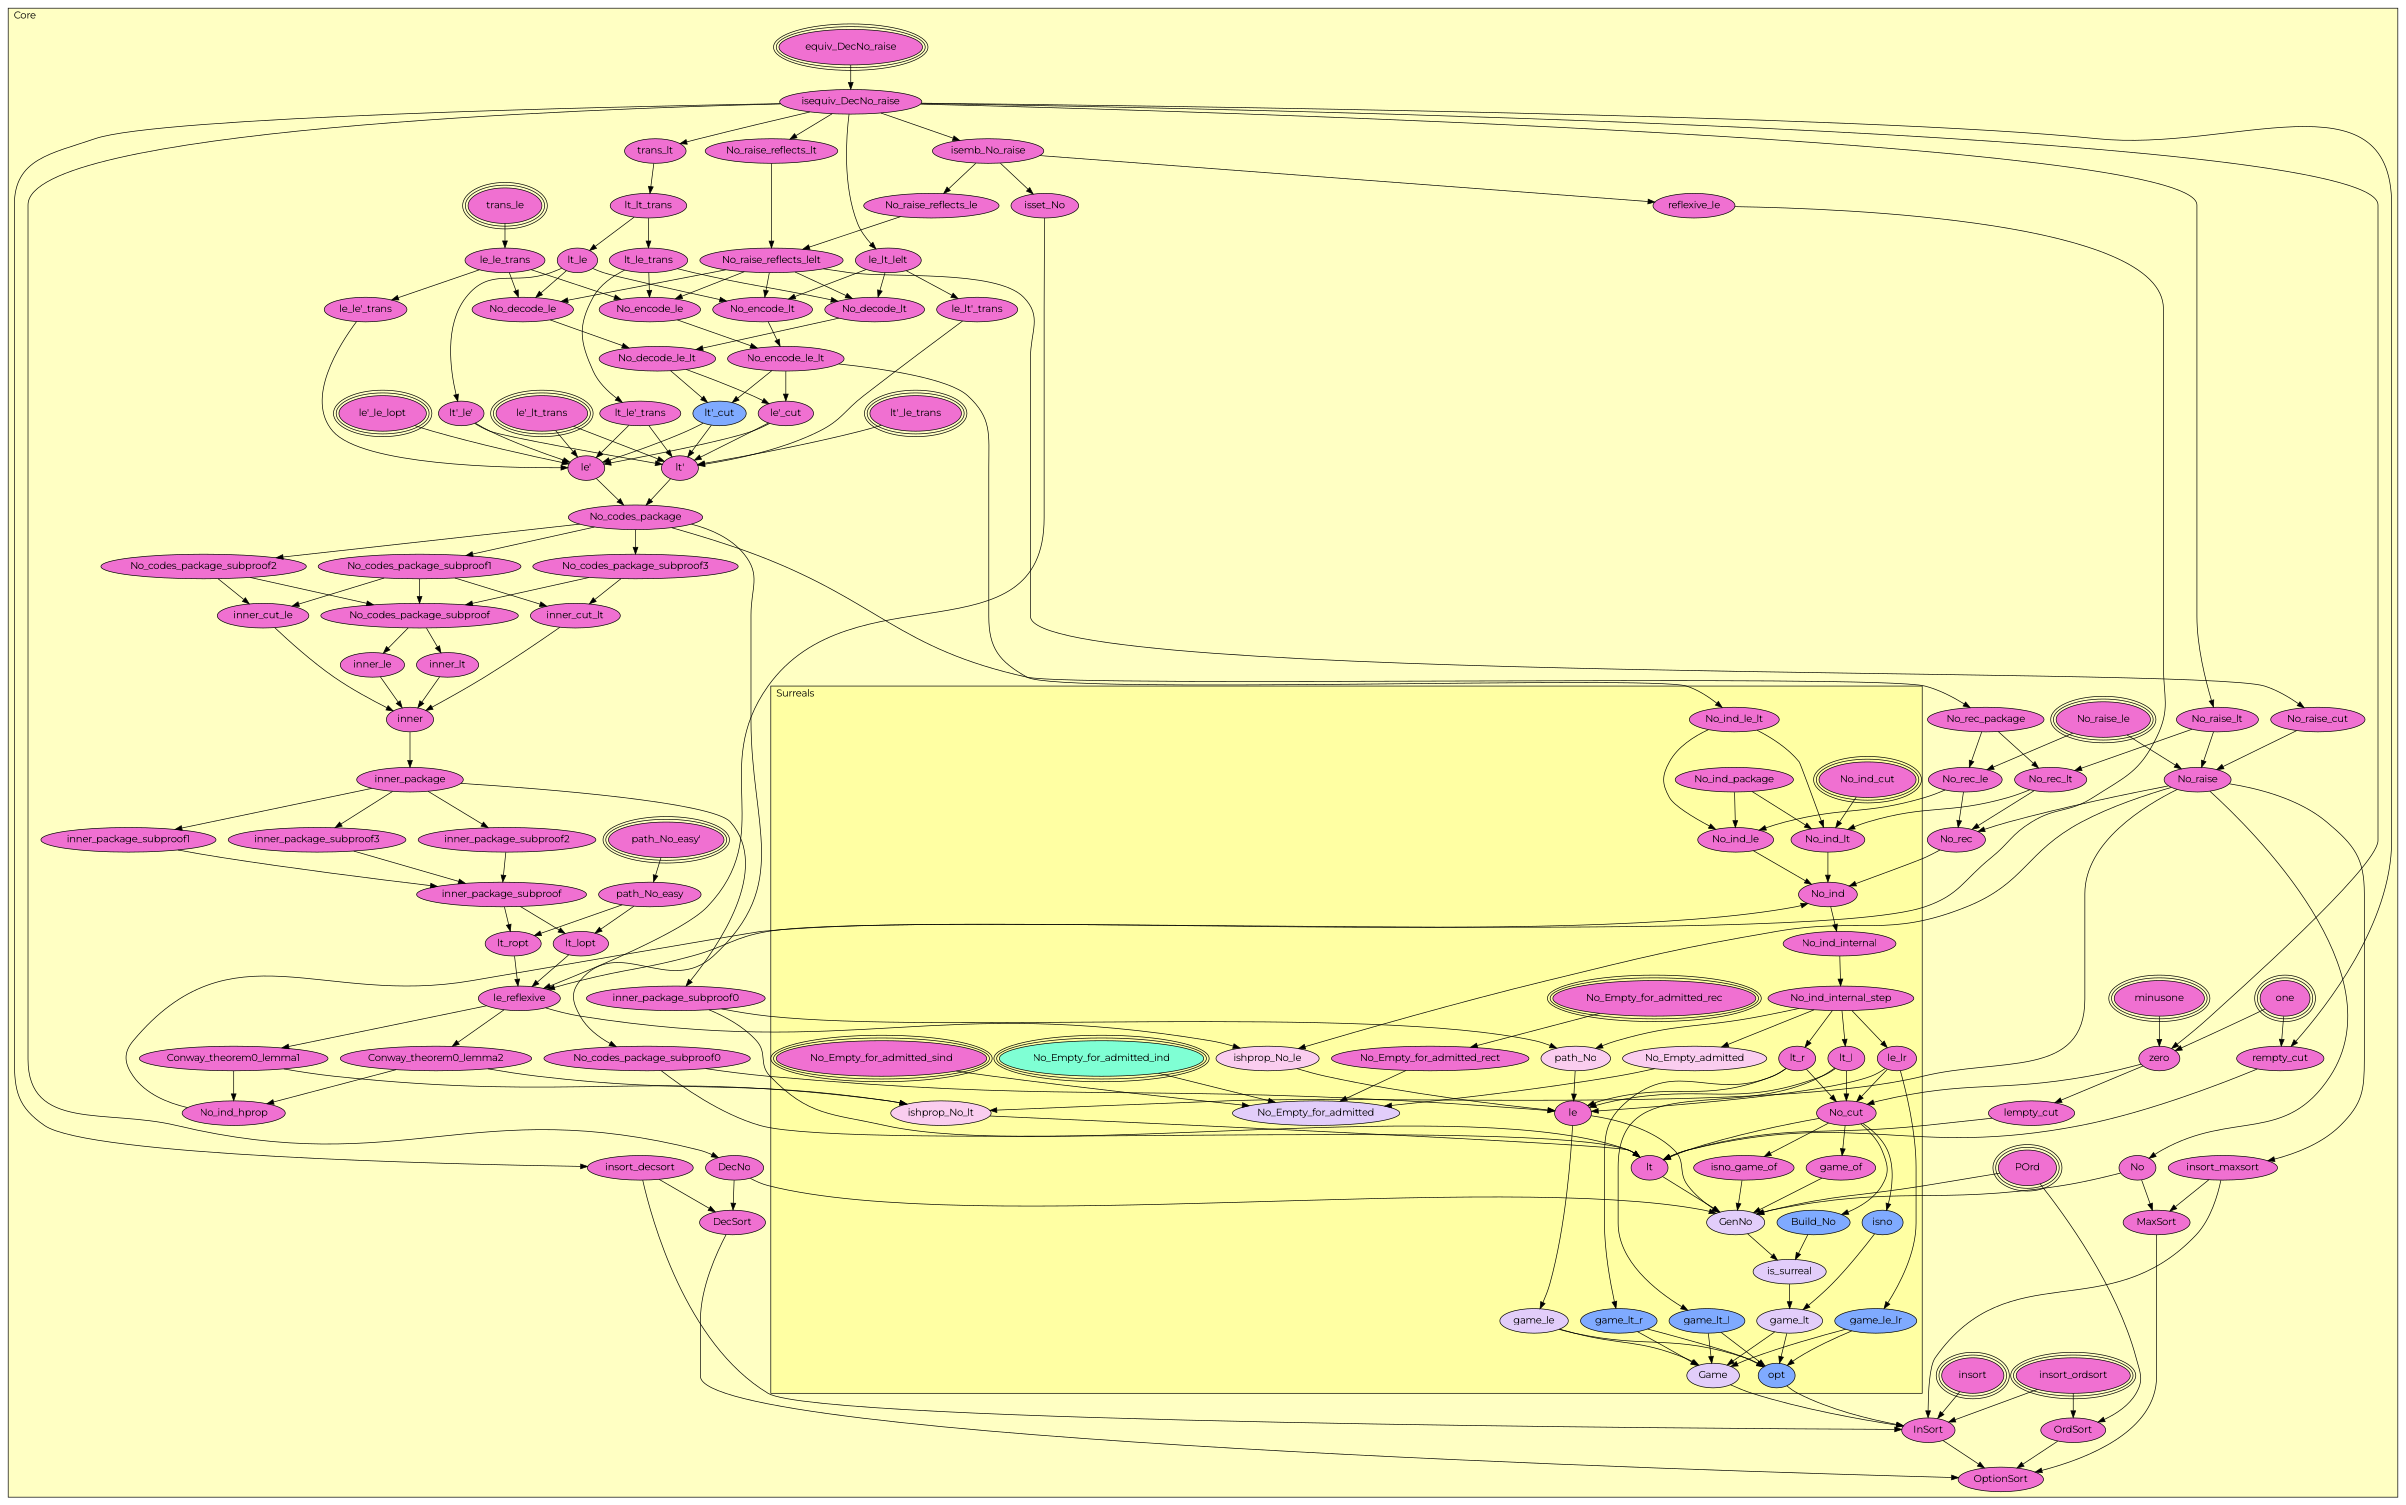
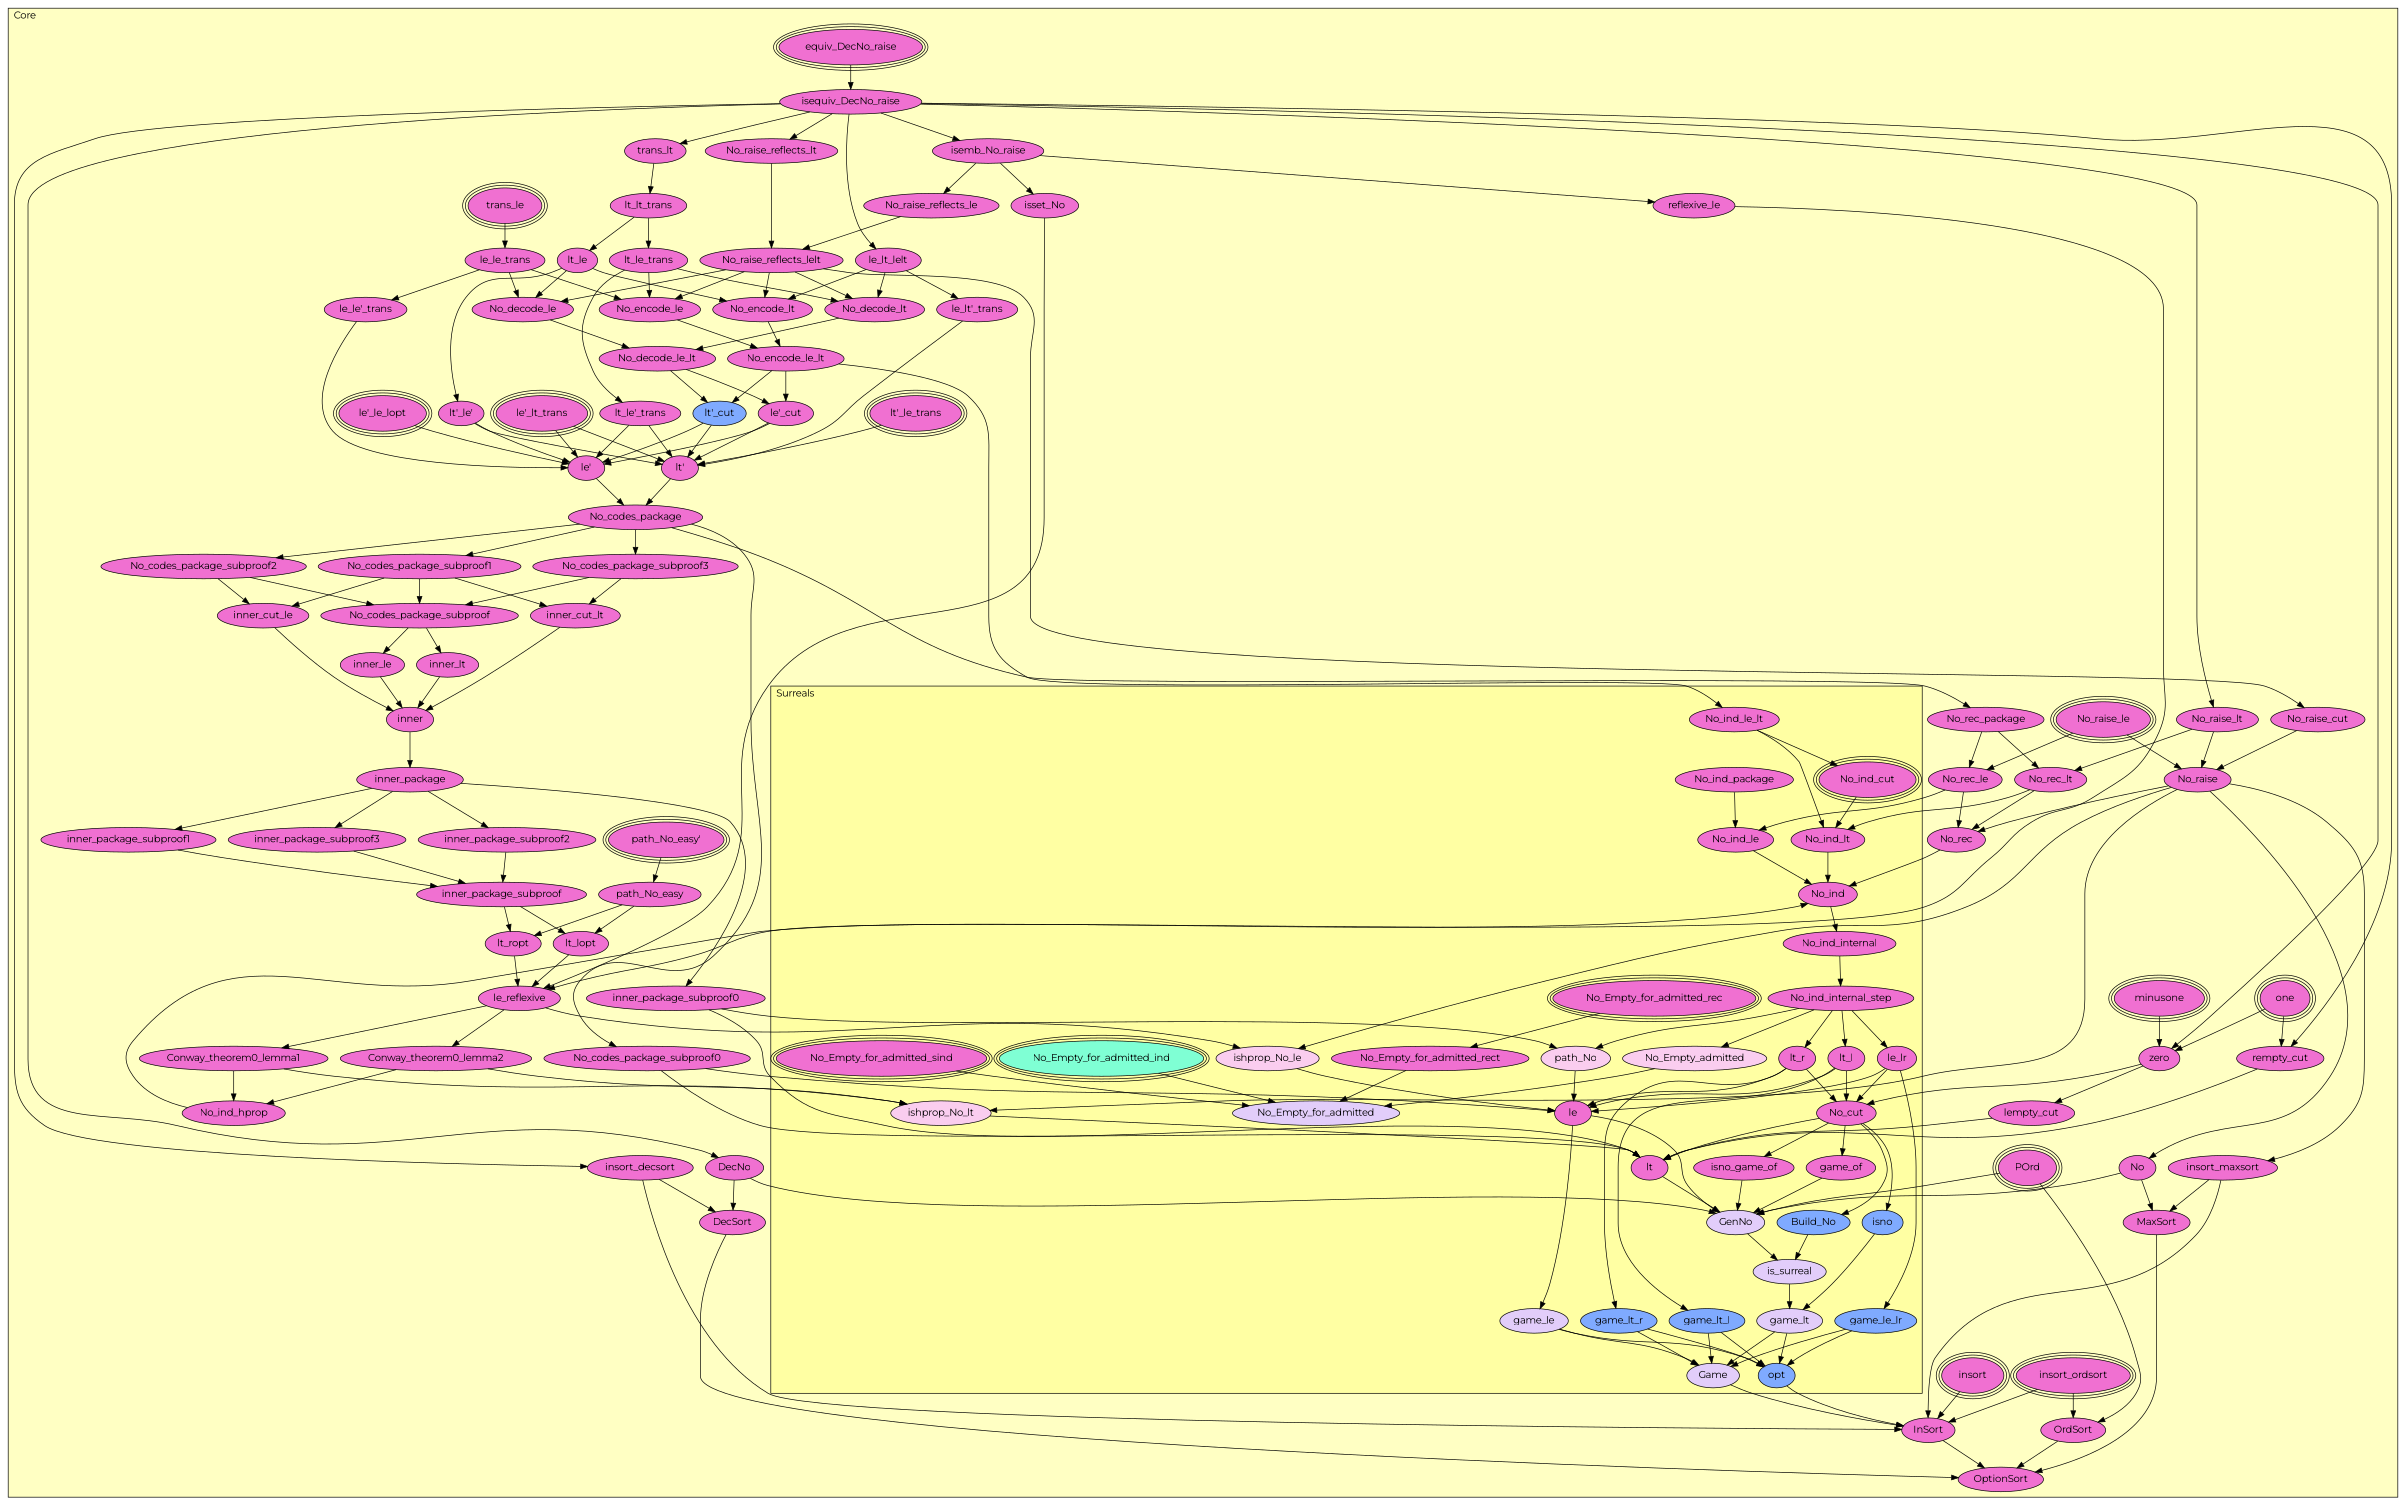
(1664, 779) -> (1794, 746)
(1779, 808) -> none
